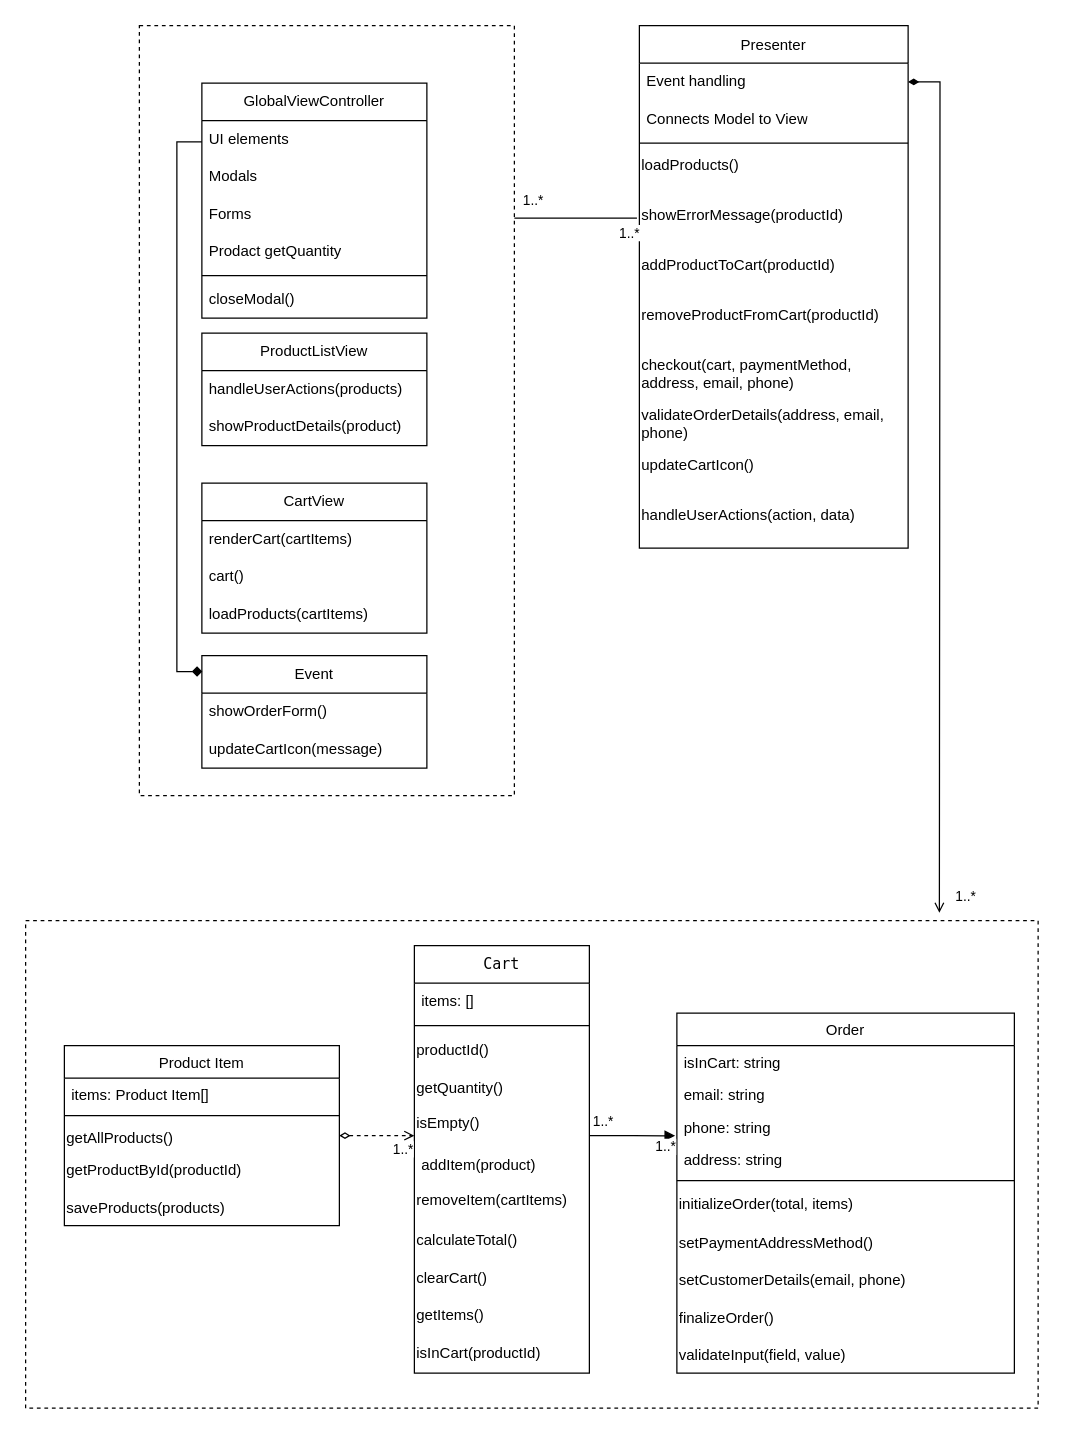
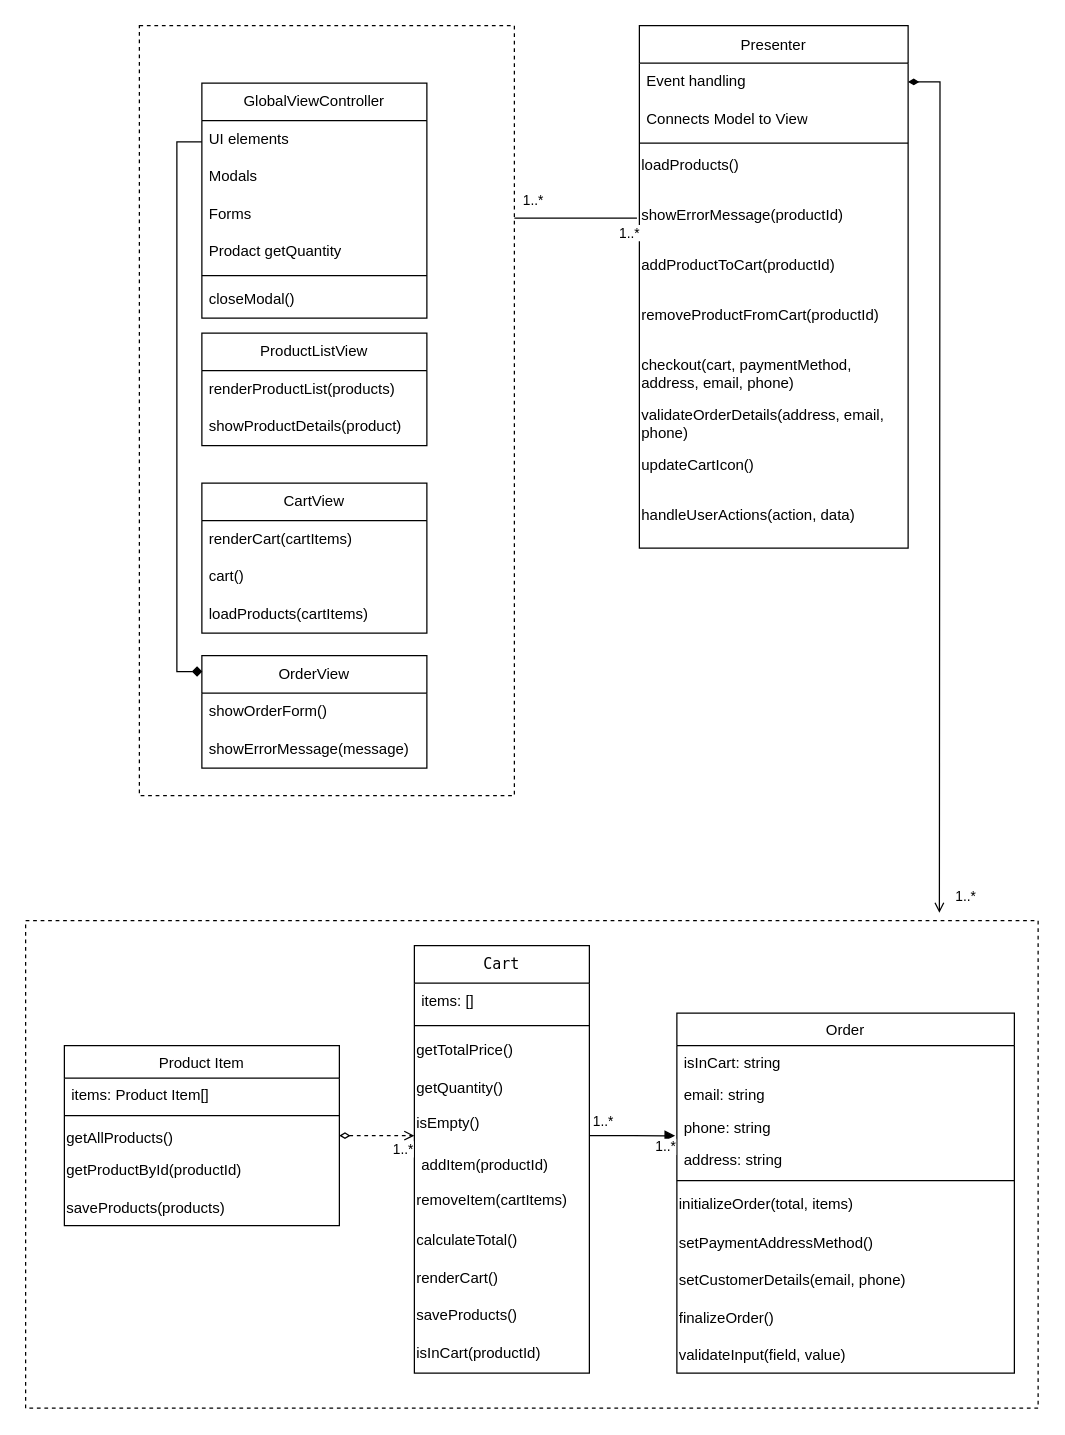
(316, 389) -> (316, 389)
(314, 674) -> (314, 674)
(306, 749) -> (314, 749)
(462, 1050) -> (475, 1050)
(488, 1165) -> (497, 1165)
(461, 1278) -> (467, 1278)
(458, 1315) -> (475, 1315)
